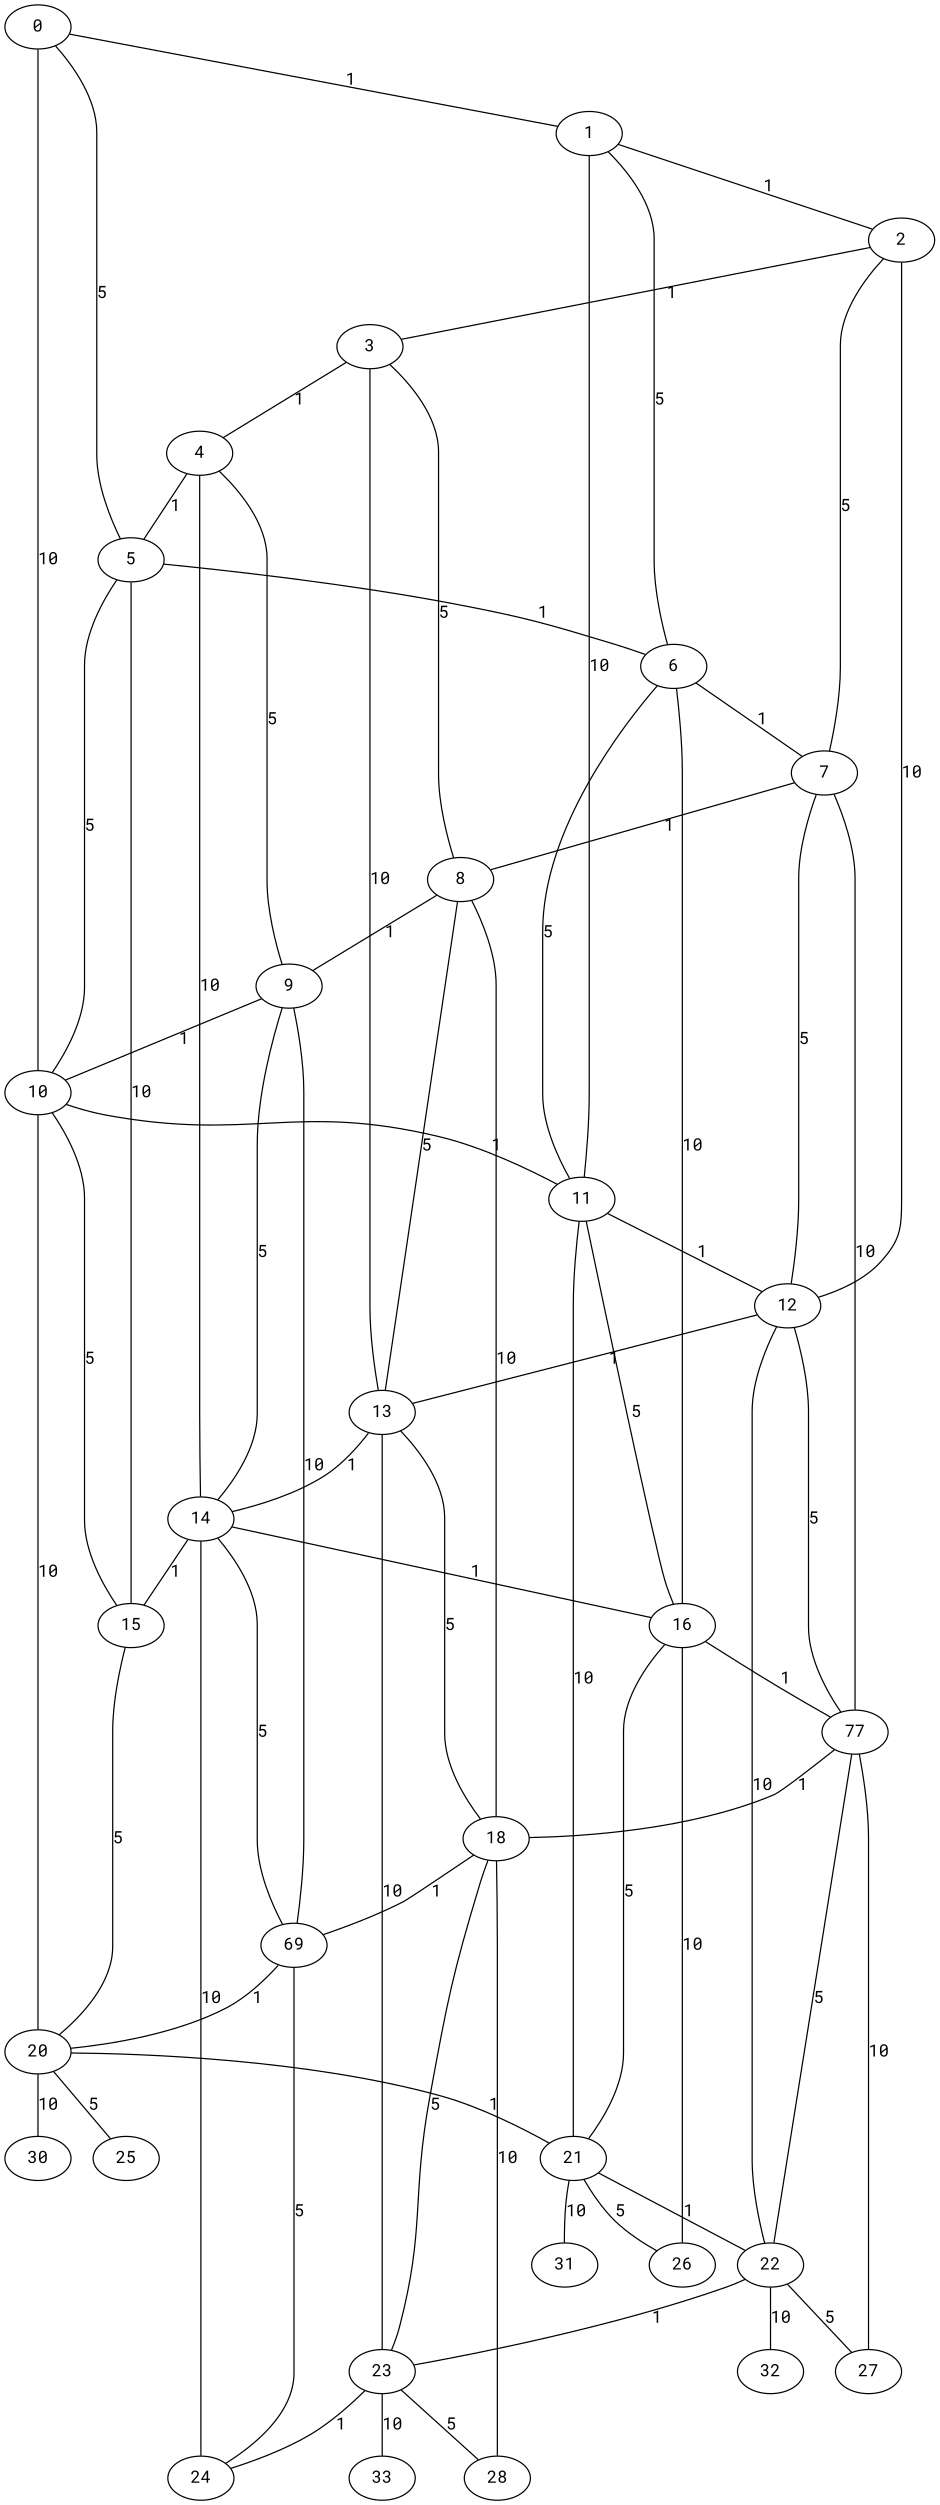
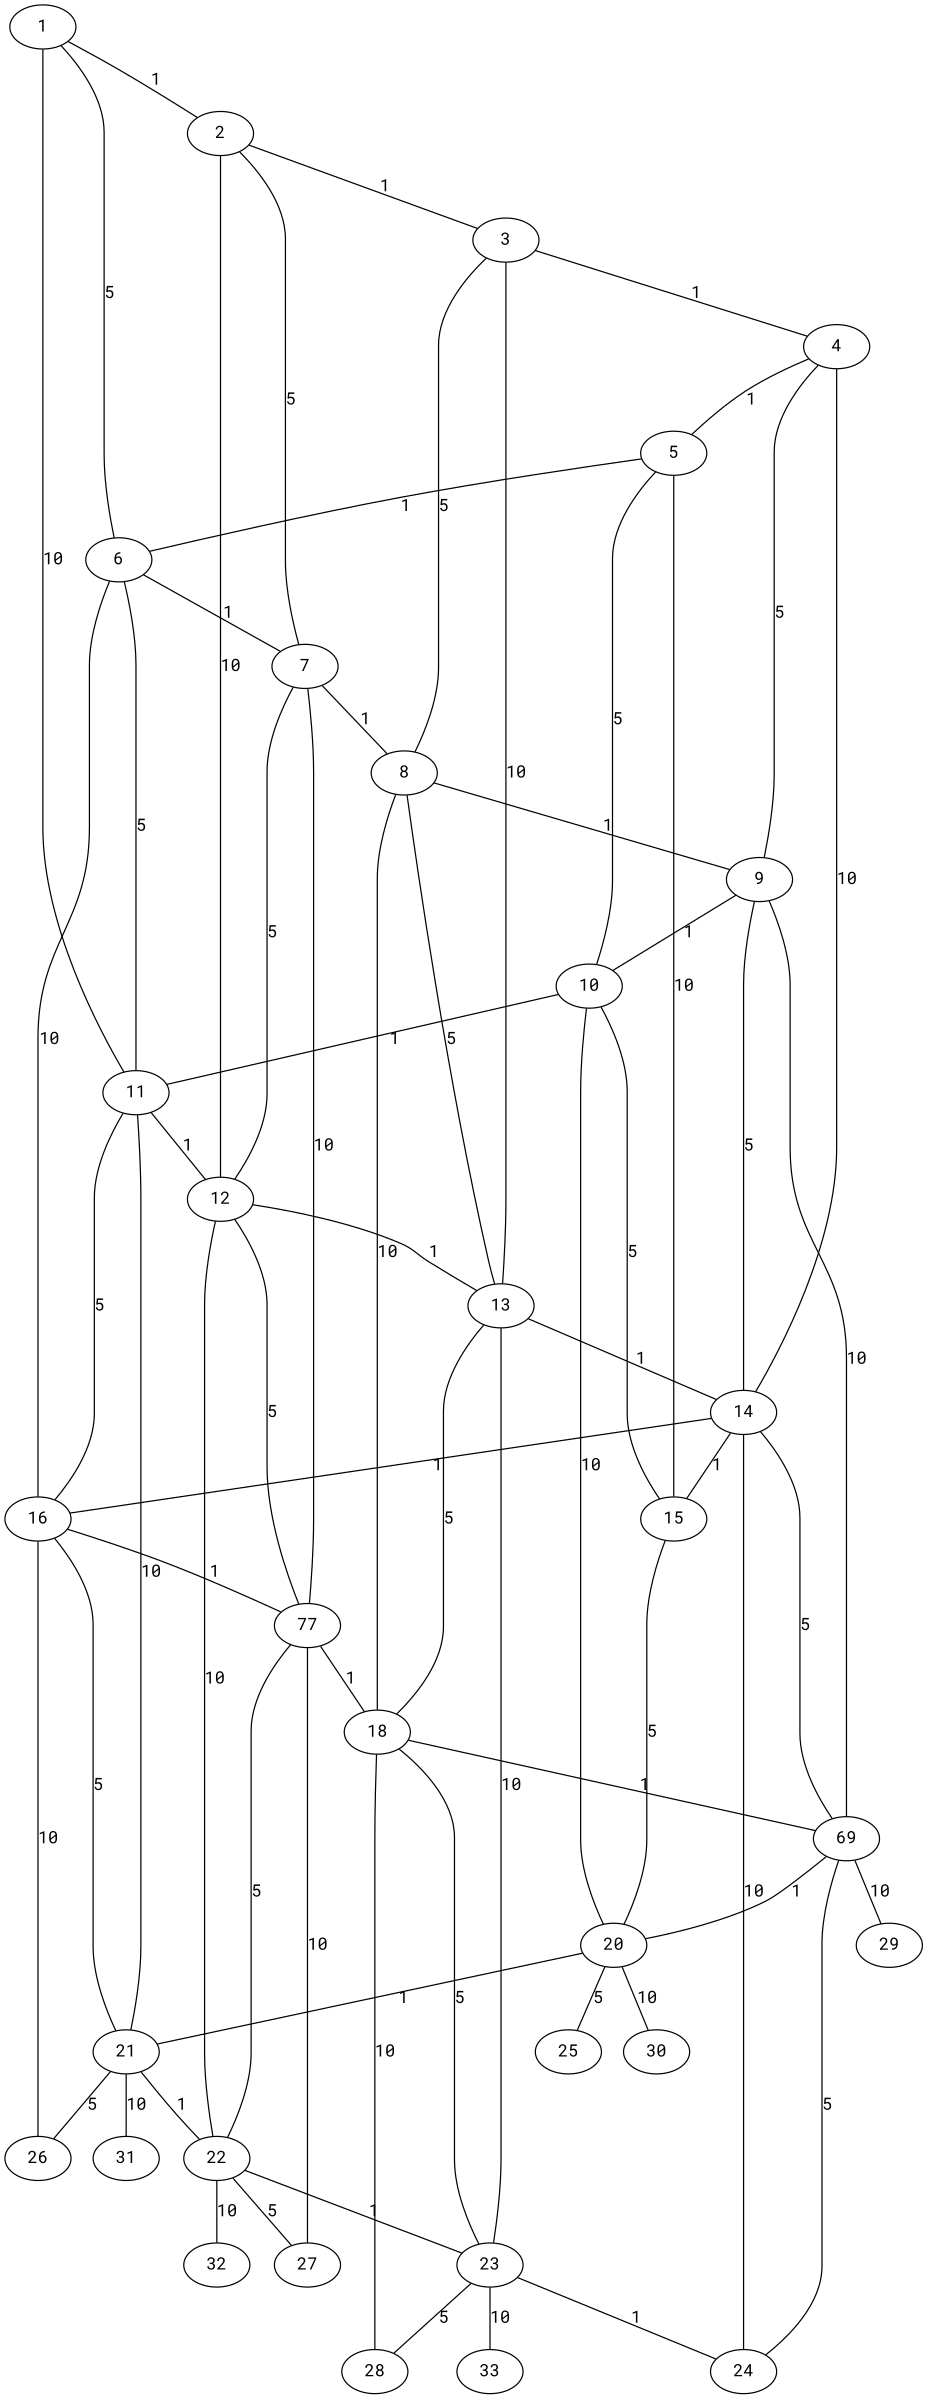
(38, 27) -> none
none -> (889, 1945)
